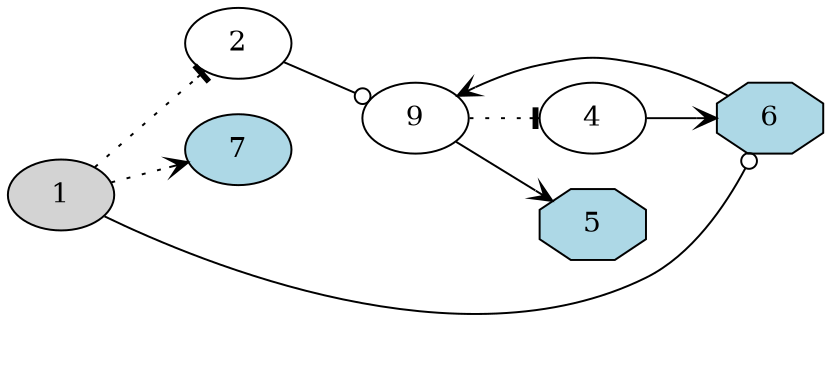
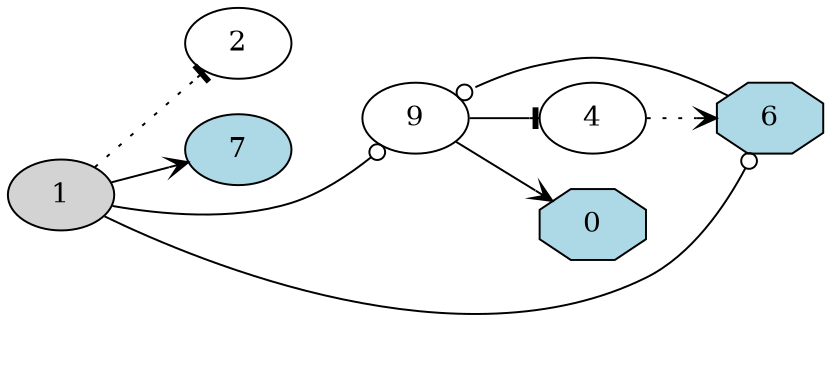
(603, 58) -> (603, 58)
(320, 78) -> (248, 212)
(499, 118) -> (499, 118)
(672, 118) -> (672, 118)
(140, 175) -> (140, 175)
(593, 225) -> (593, 225)
